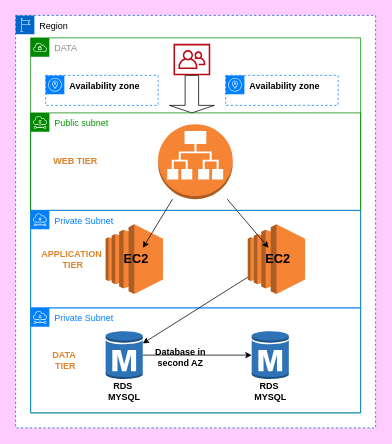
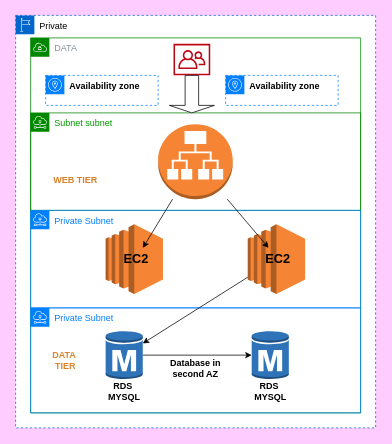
(53, 26) -> (56, 26)
(84, 124) -> (86, 124)
(75, 162) -> (75, 180)
(72, 259) -> none
(180, 357) -> (195, 369)
